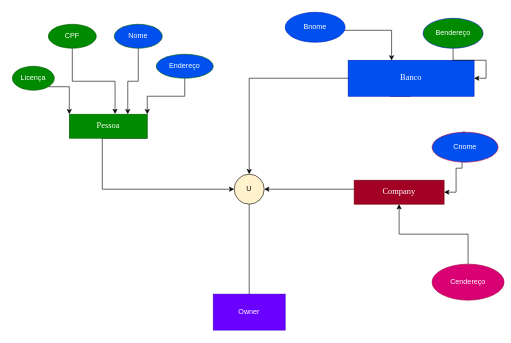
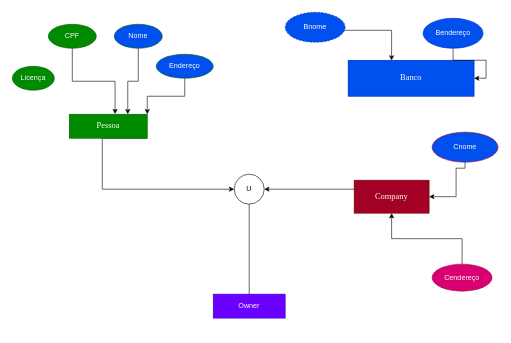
(315, 27) -> (315, 27)
(453, 33) -> (453, 33)
(249, 78) -> none
(69, 108) -> none
(249, 189) -> (249, 189)
(399, 192) -> (392, 197)
(468, 282) -> (462, 278)
(249, 312) -> (249, 306)
